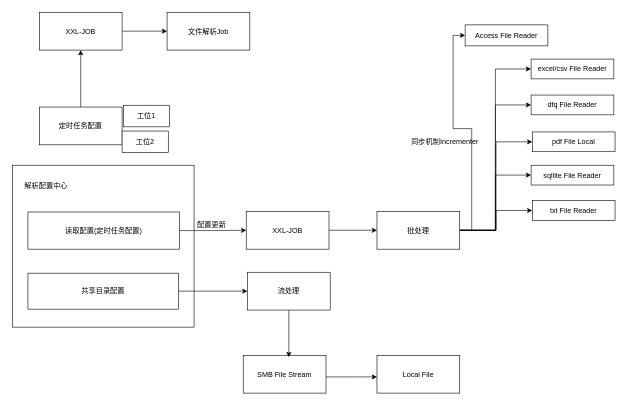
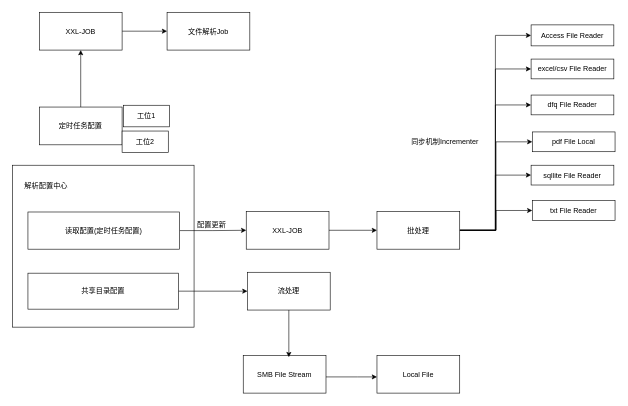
(507, 35) -> (573, 35)
